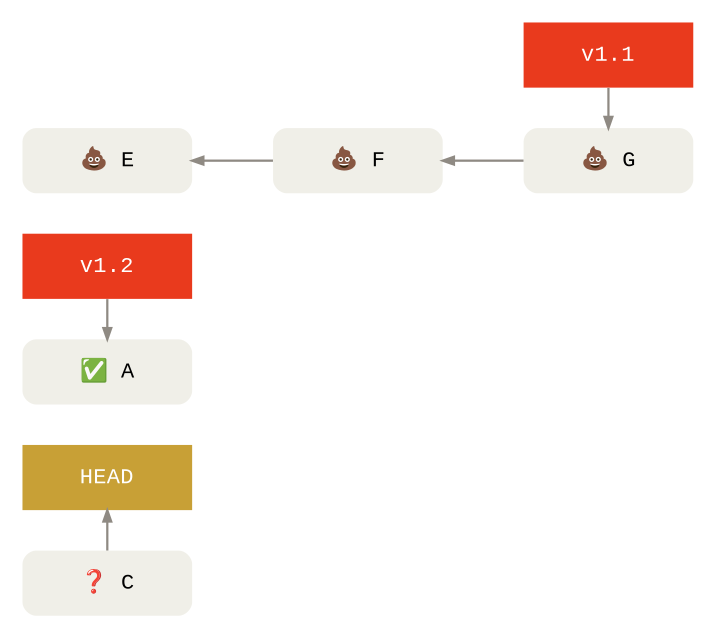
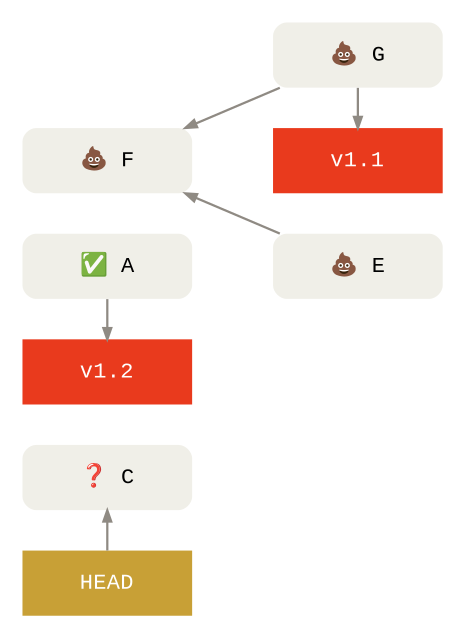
(608, 102) -> (358, 102)
(238, 161) -> (238, 216)
(107, 314) -> (107, 314)
(107, 536) -> (107, 536)
